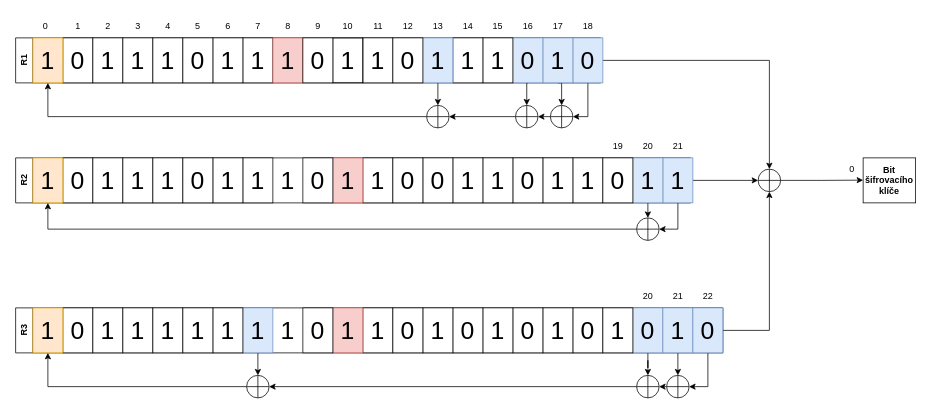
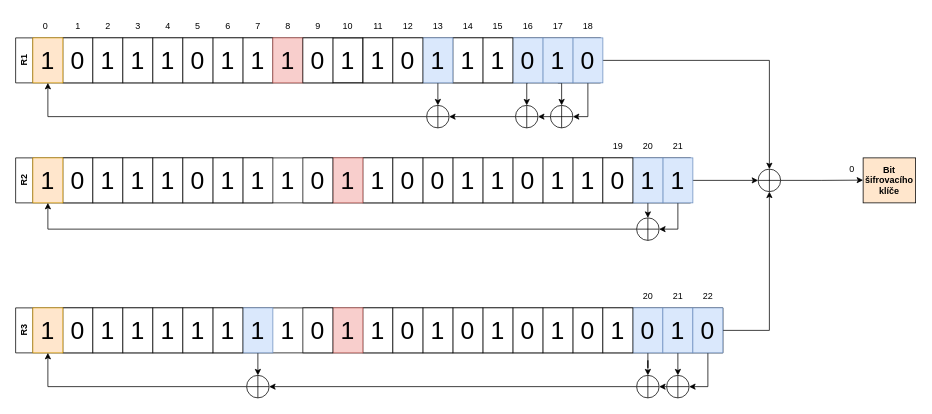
(889, 180) -> (889, 180)
